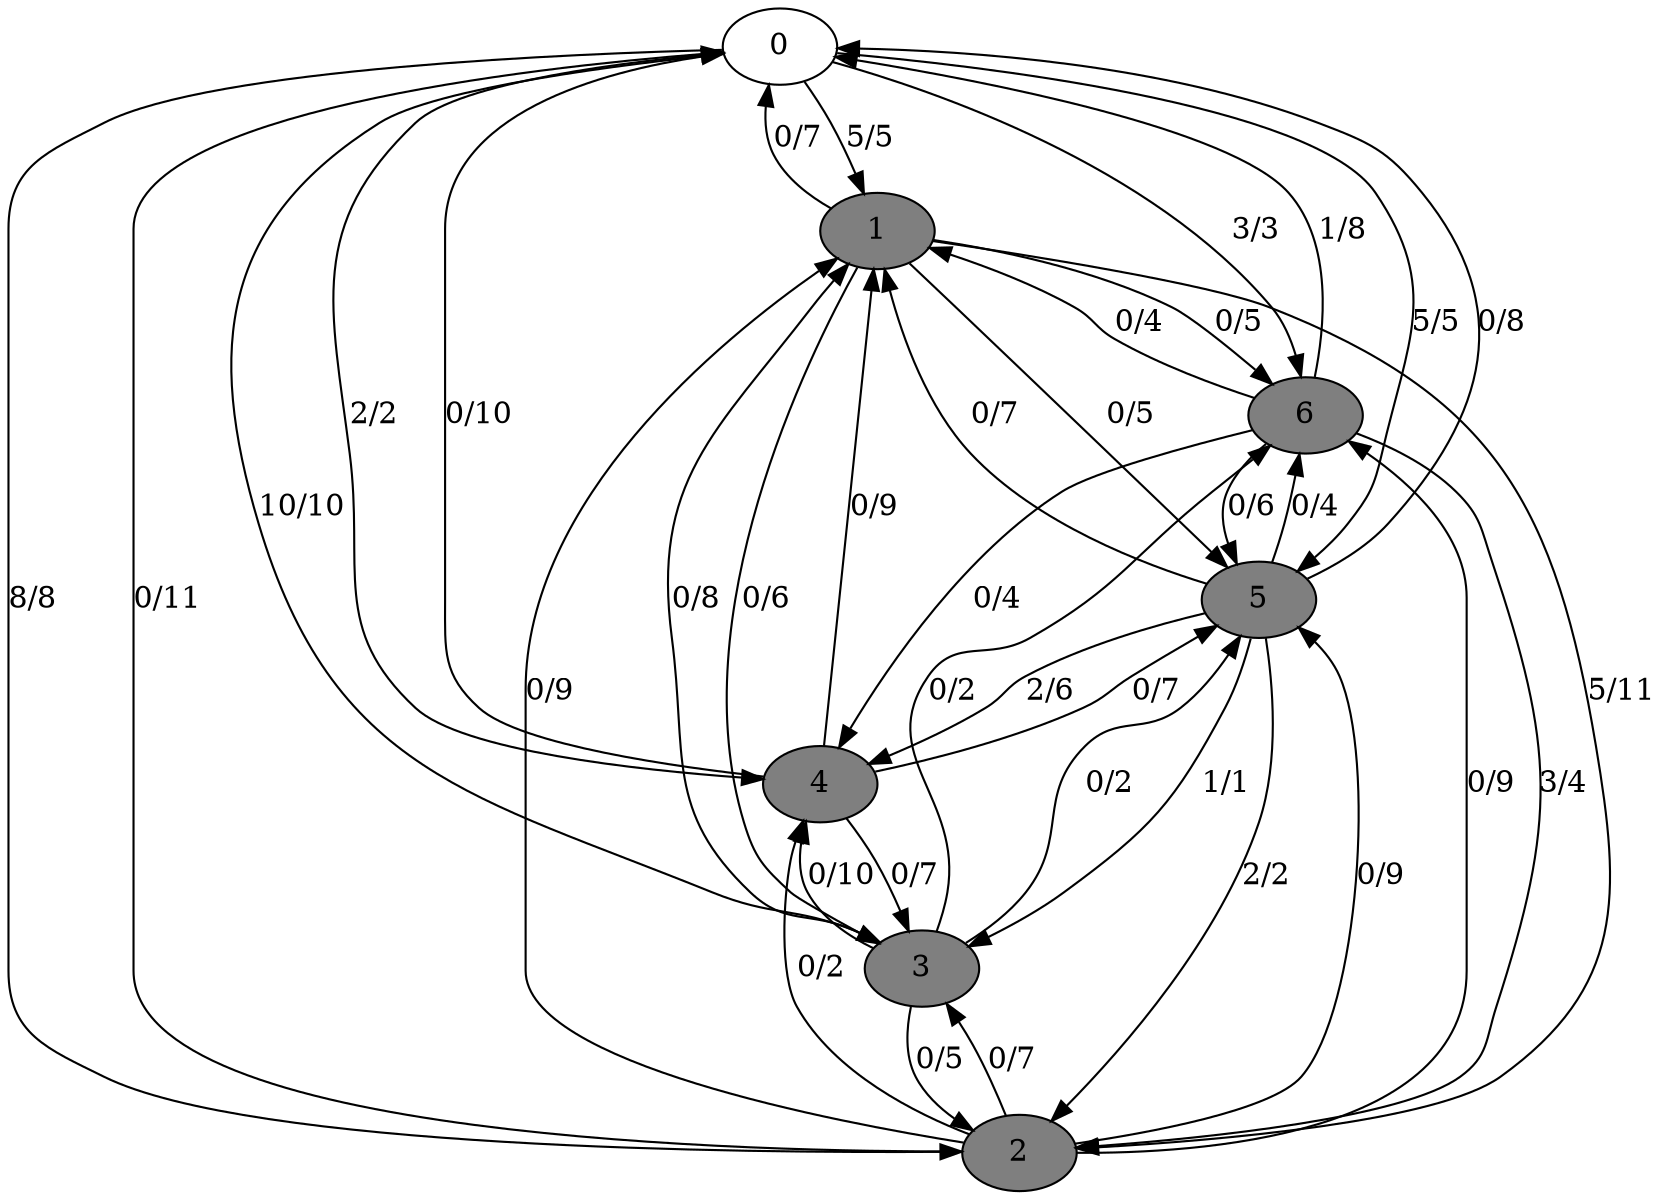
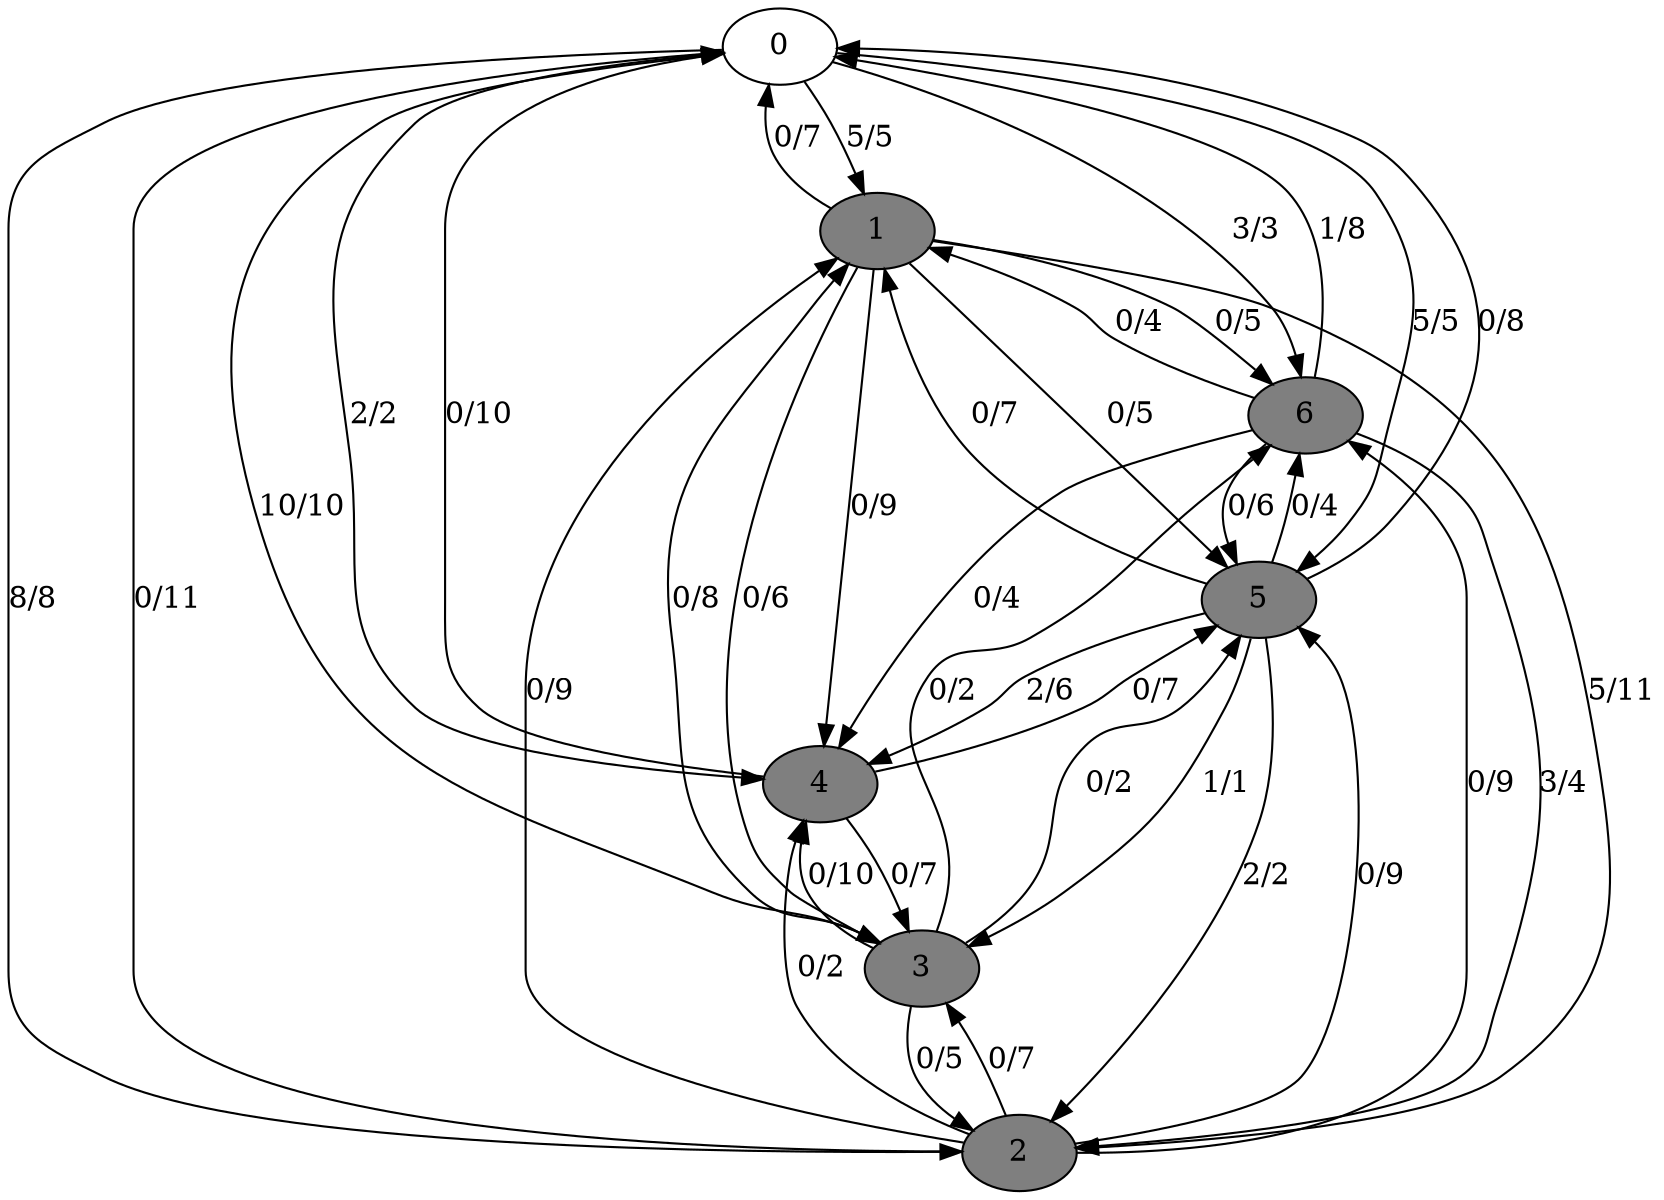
(848, 518) -> (850, 497)
